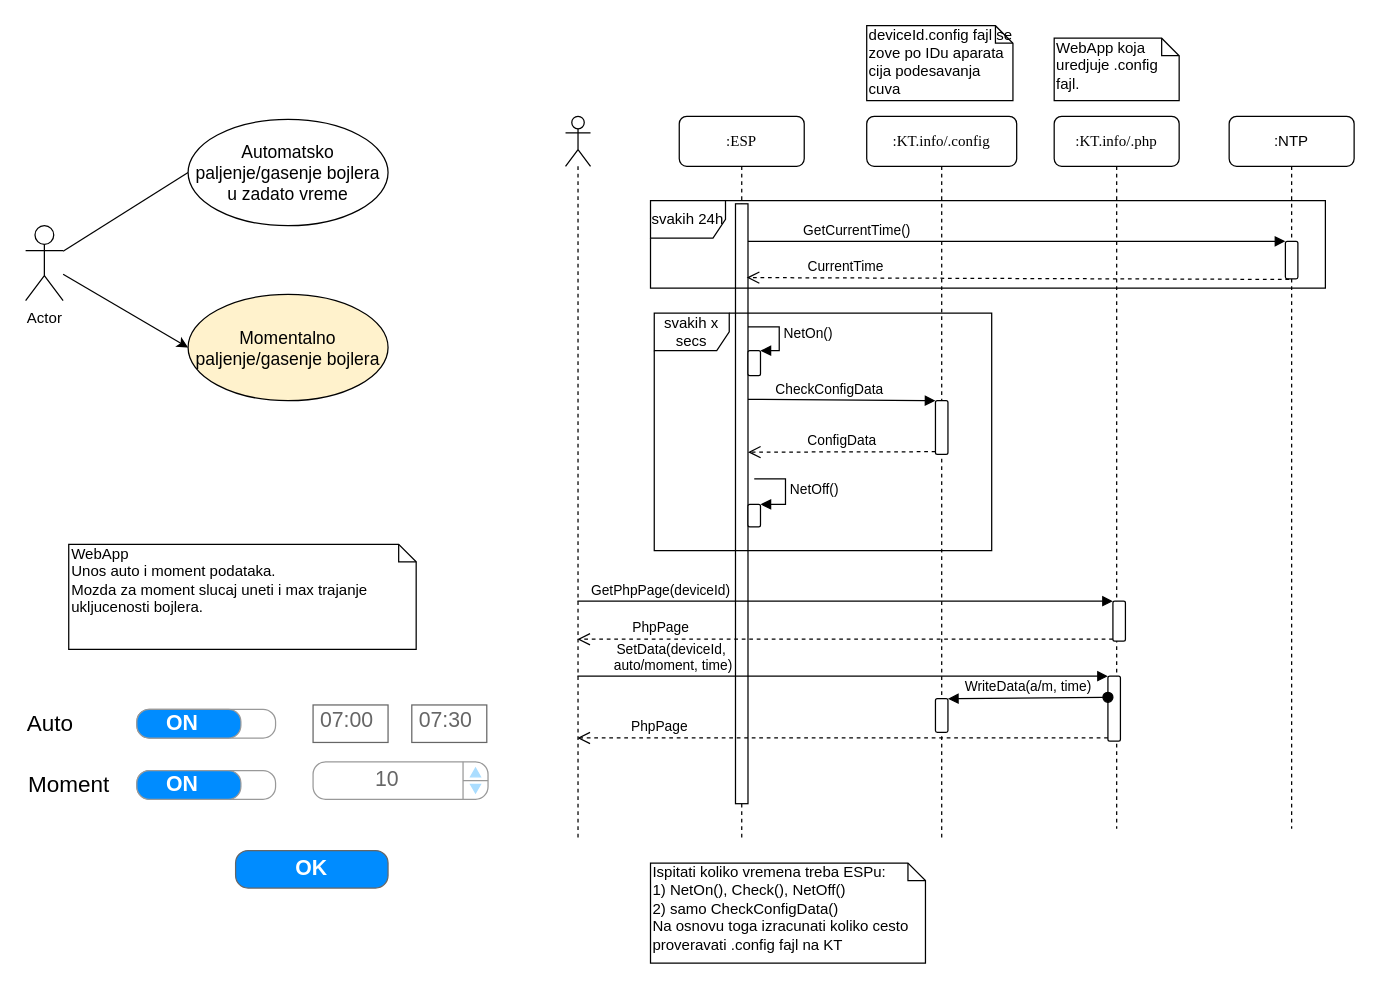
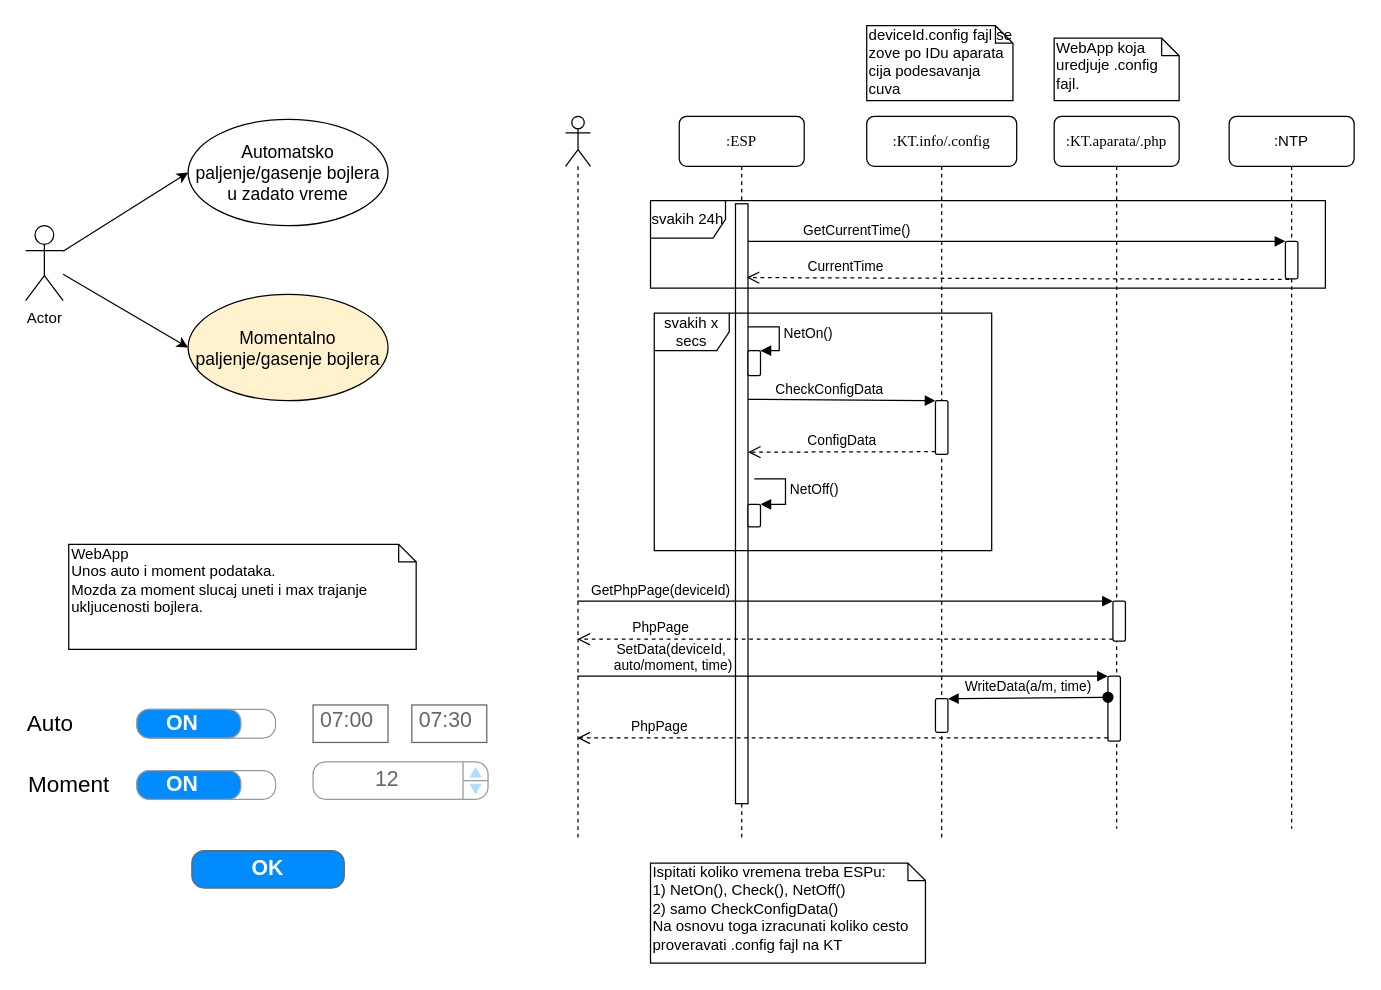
(1117, 142) -> (1117, 142)
(183, 176) -> (180, 178)
(401, 762) -> (401, 762)
(312, 869) -> (268, 869)
